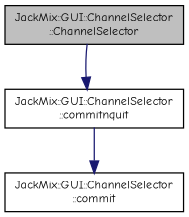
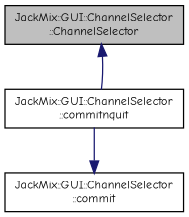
(86, 61) -> (103, 73)
